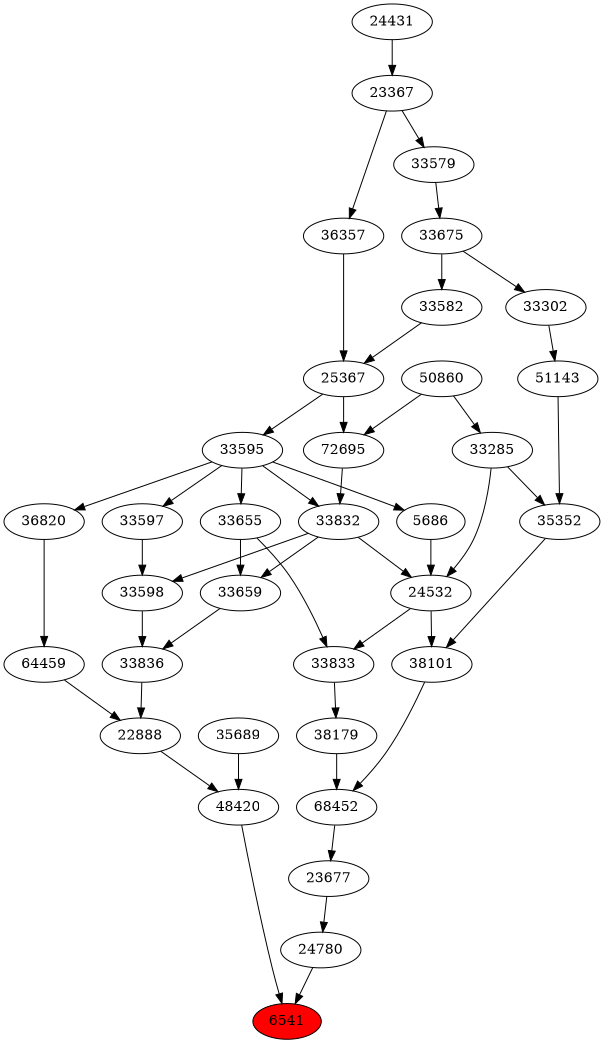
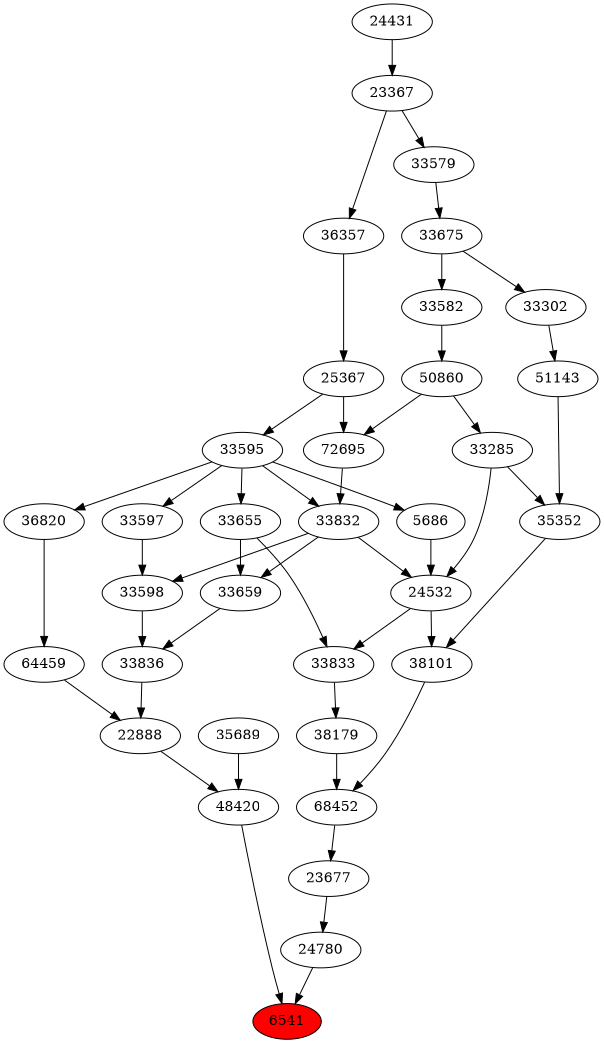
(397, 340) -> (442, 338)
